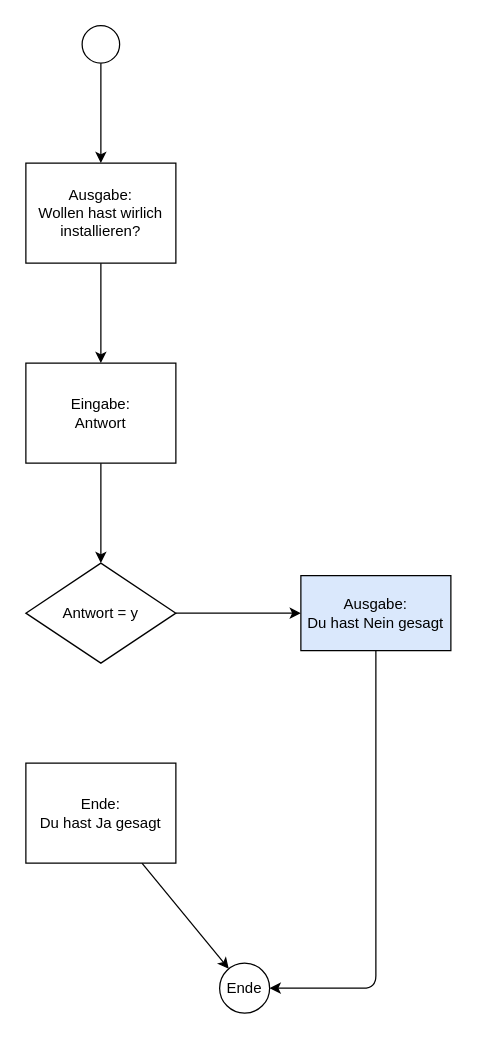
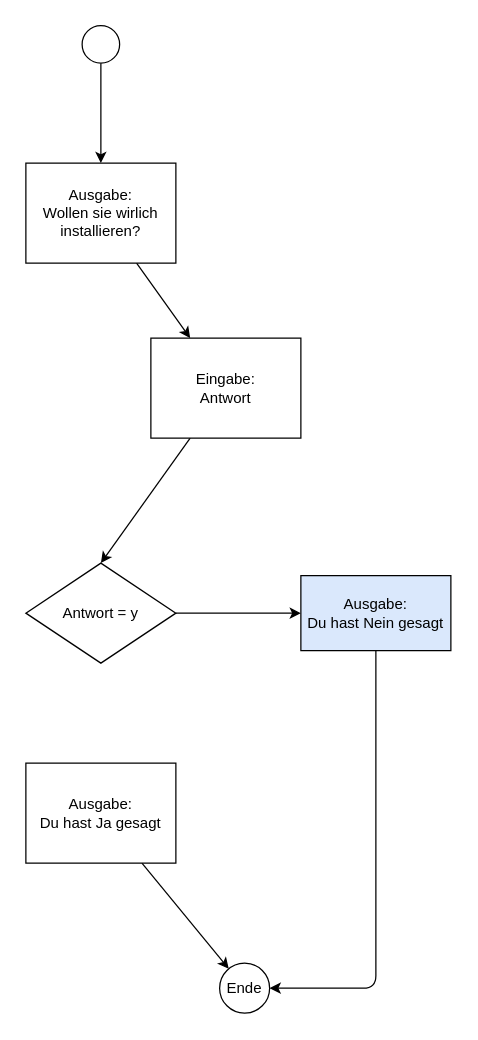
(101, 213) -> (101, 213)
(101, 413) -> (226, 388)
(101, 813) -> (101, 813)
